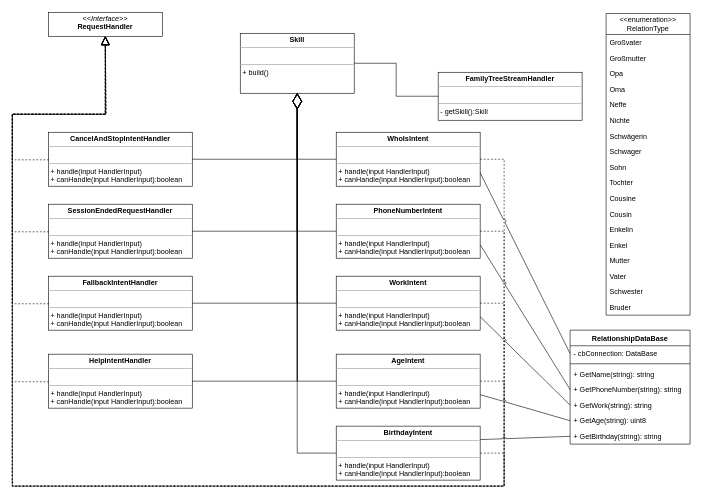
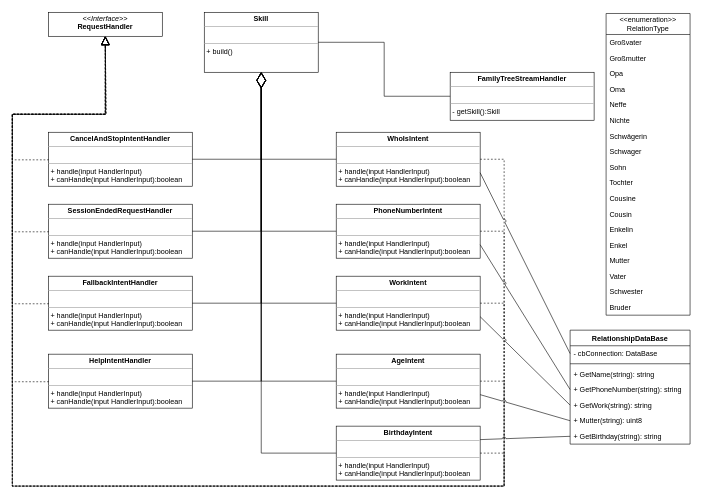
(297, 63) -> (261, 42)
(510, 96) -> (522, 96)
(615, 421) -> (615, 421)
